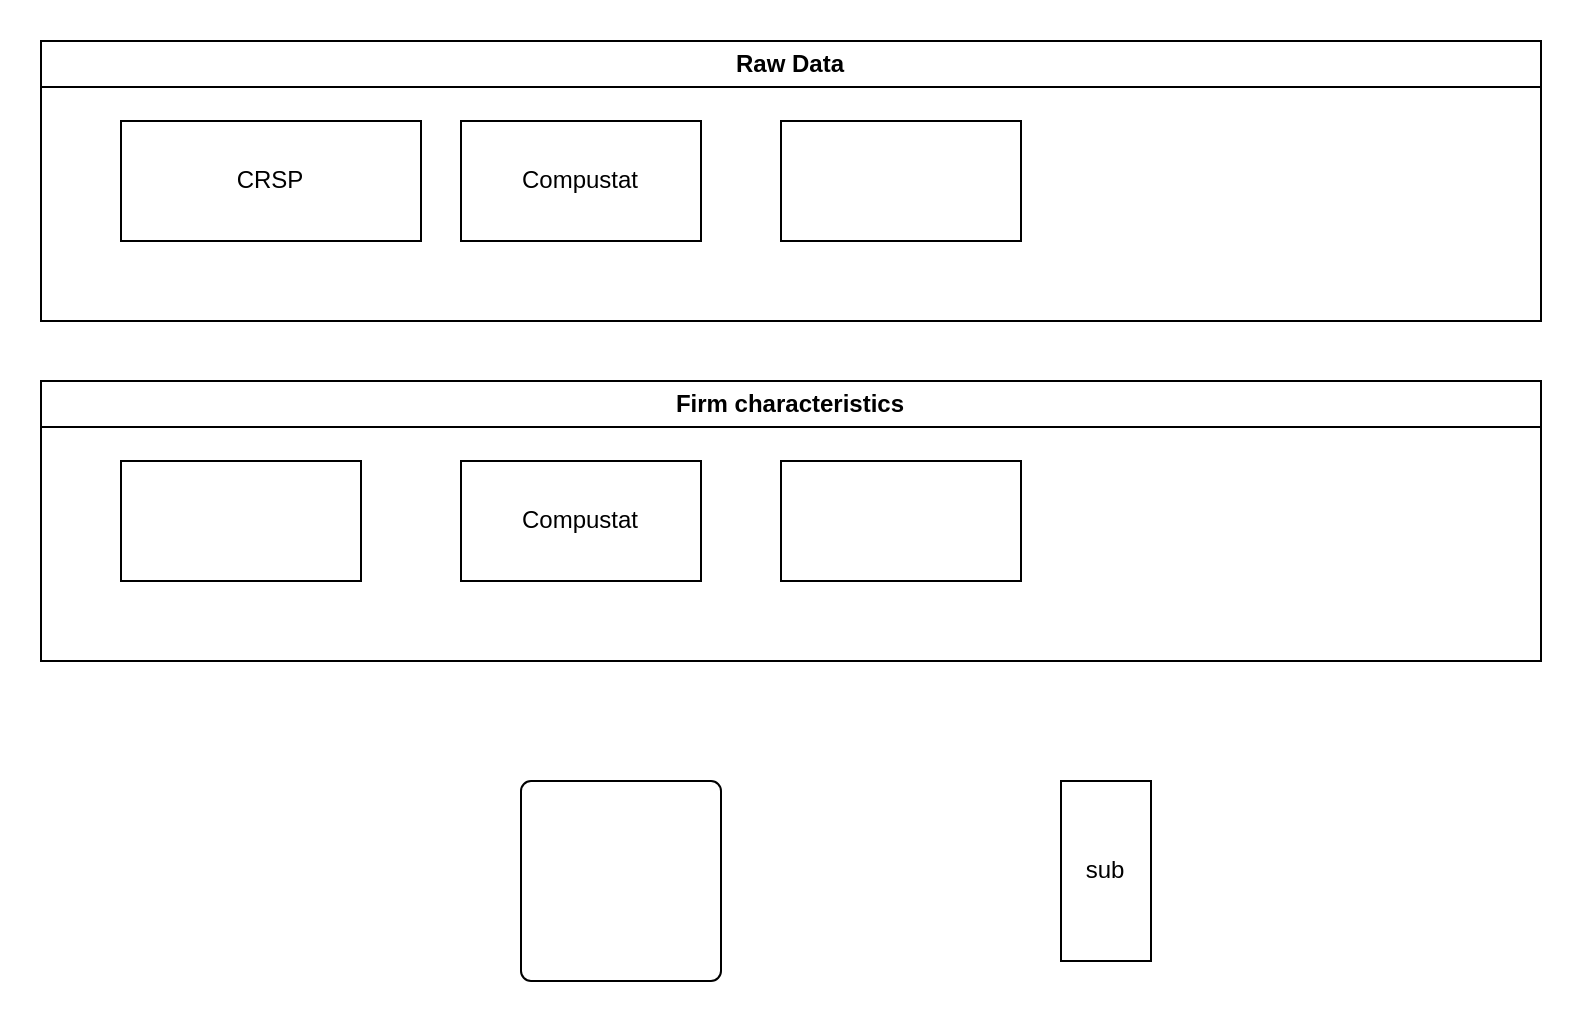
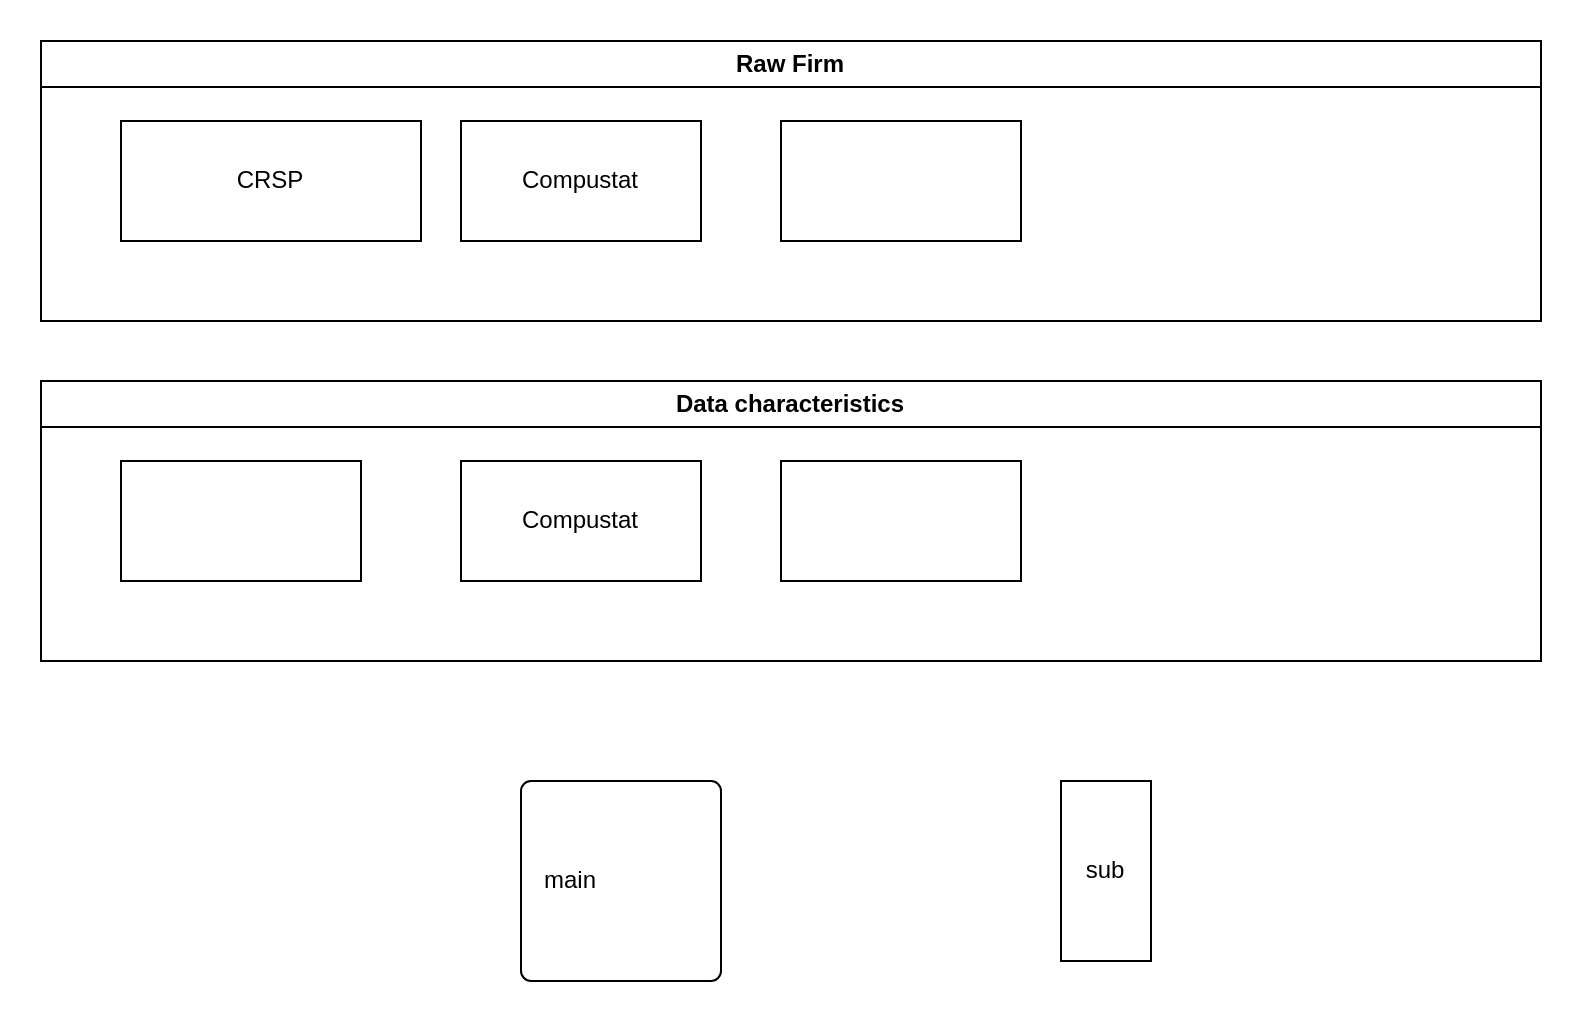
(791, 65) -> (791, 65)
(791, 405) -> (791, 405)
none -> (571, 881)
